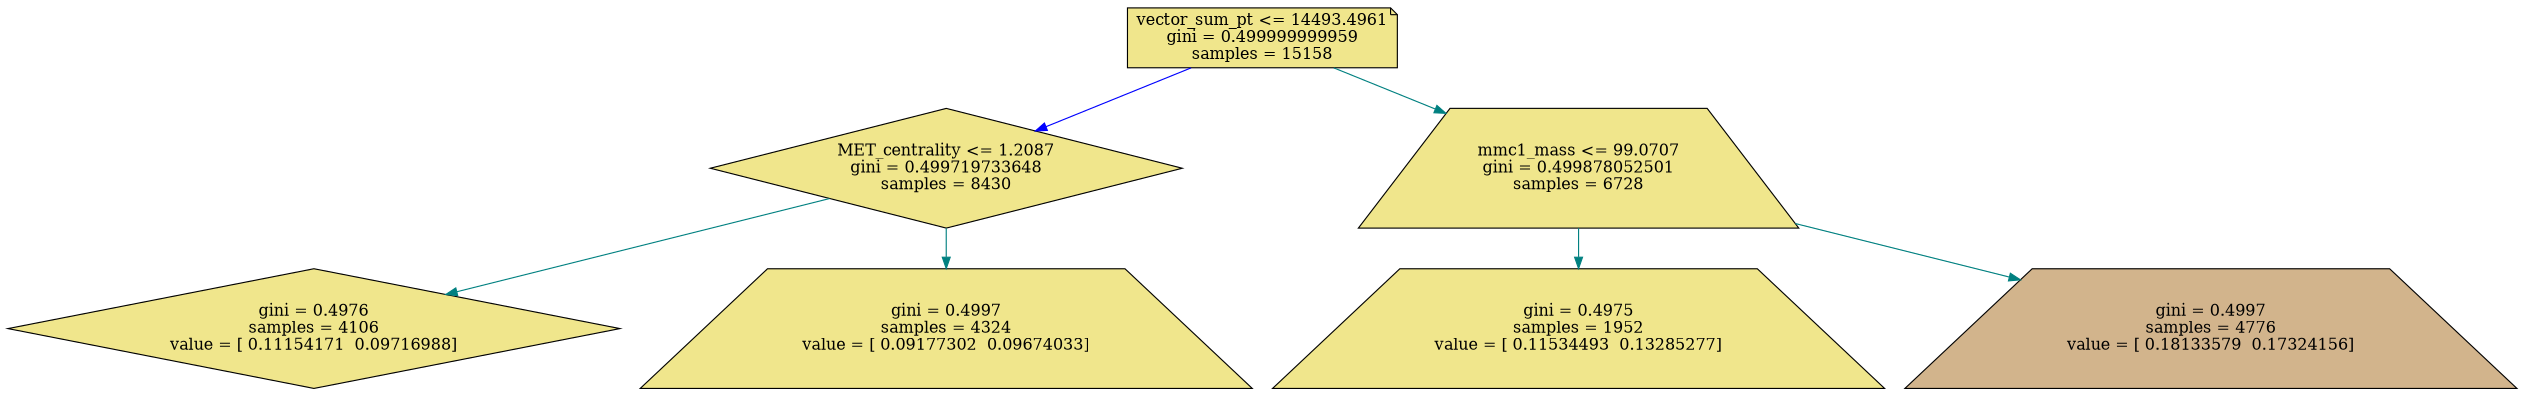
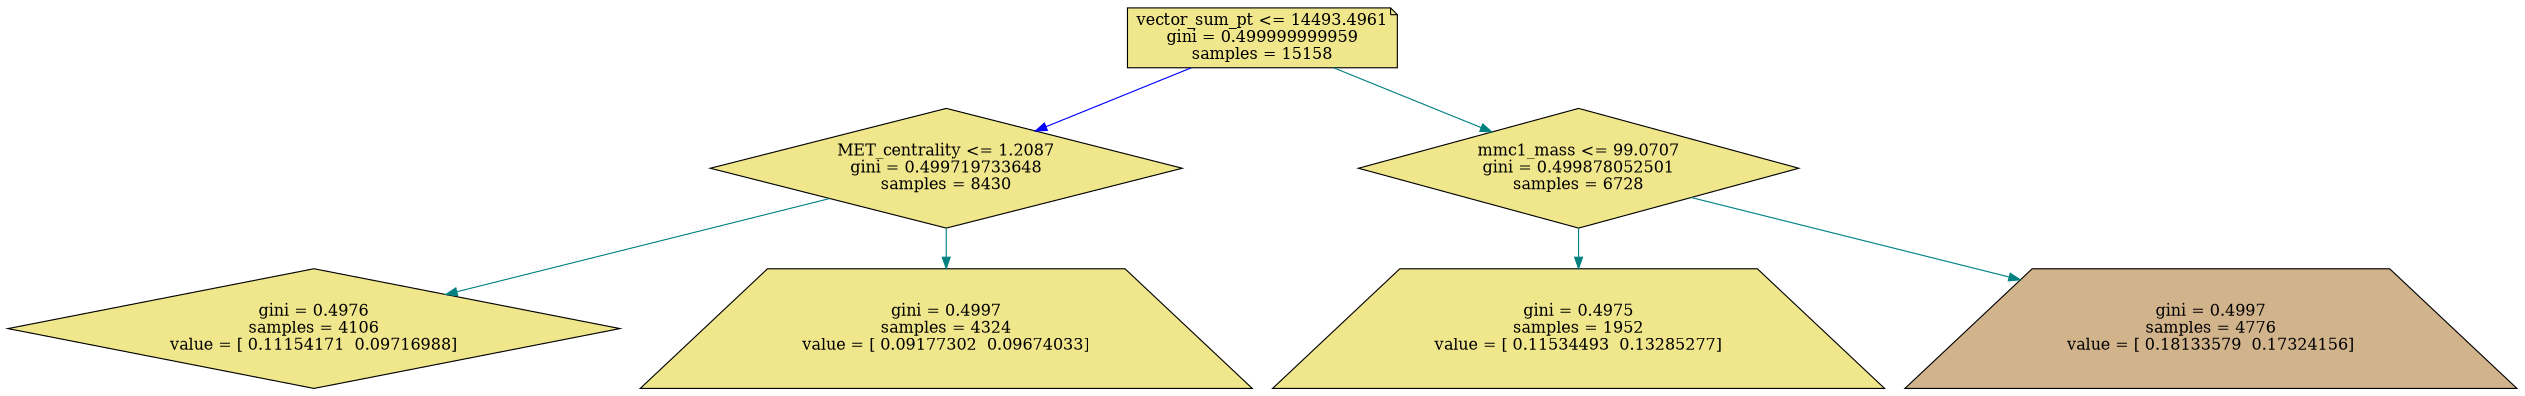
(1579, 168) -> (1579, 168)
